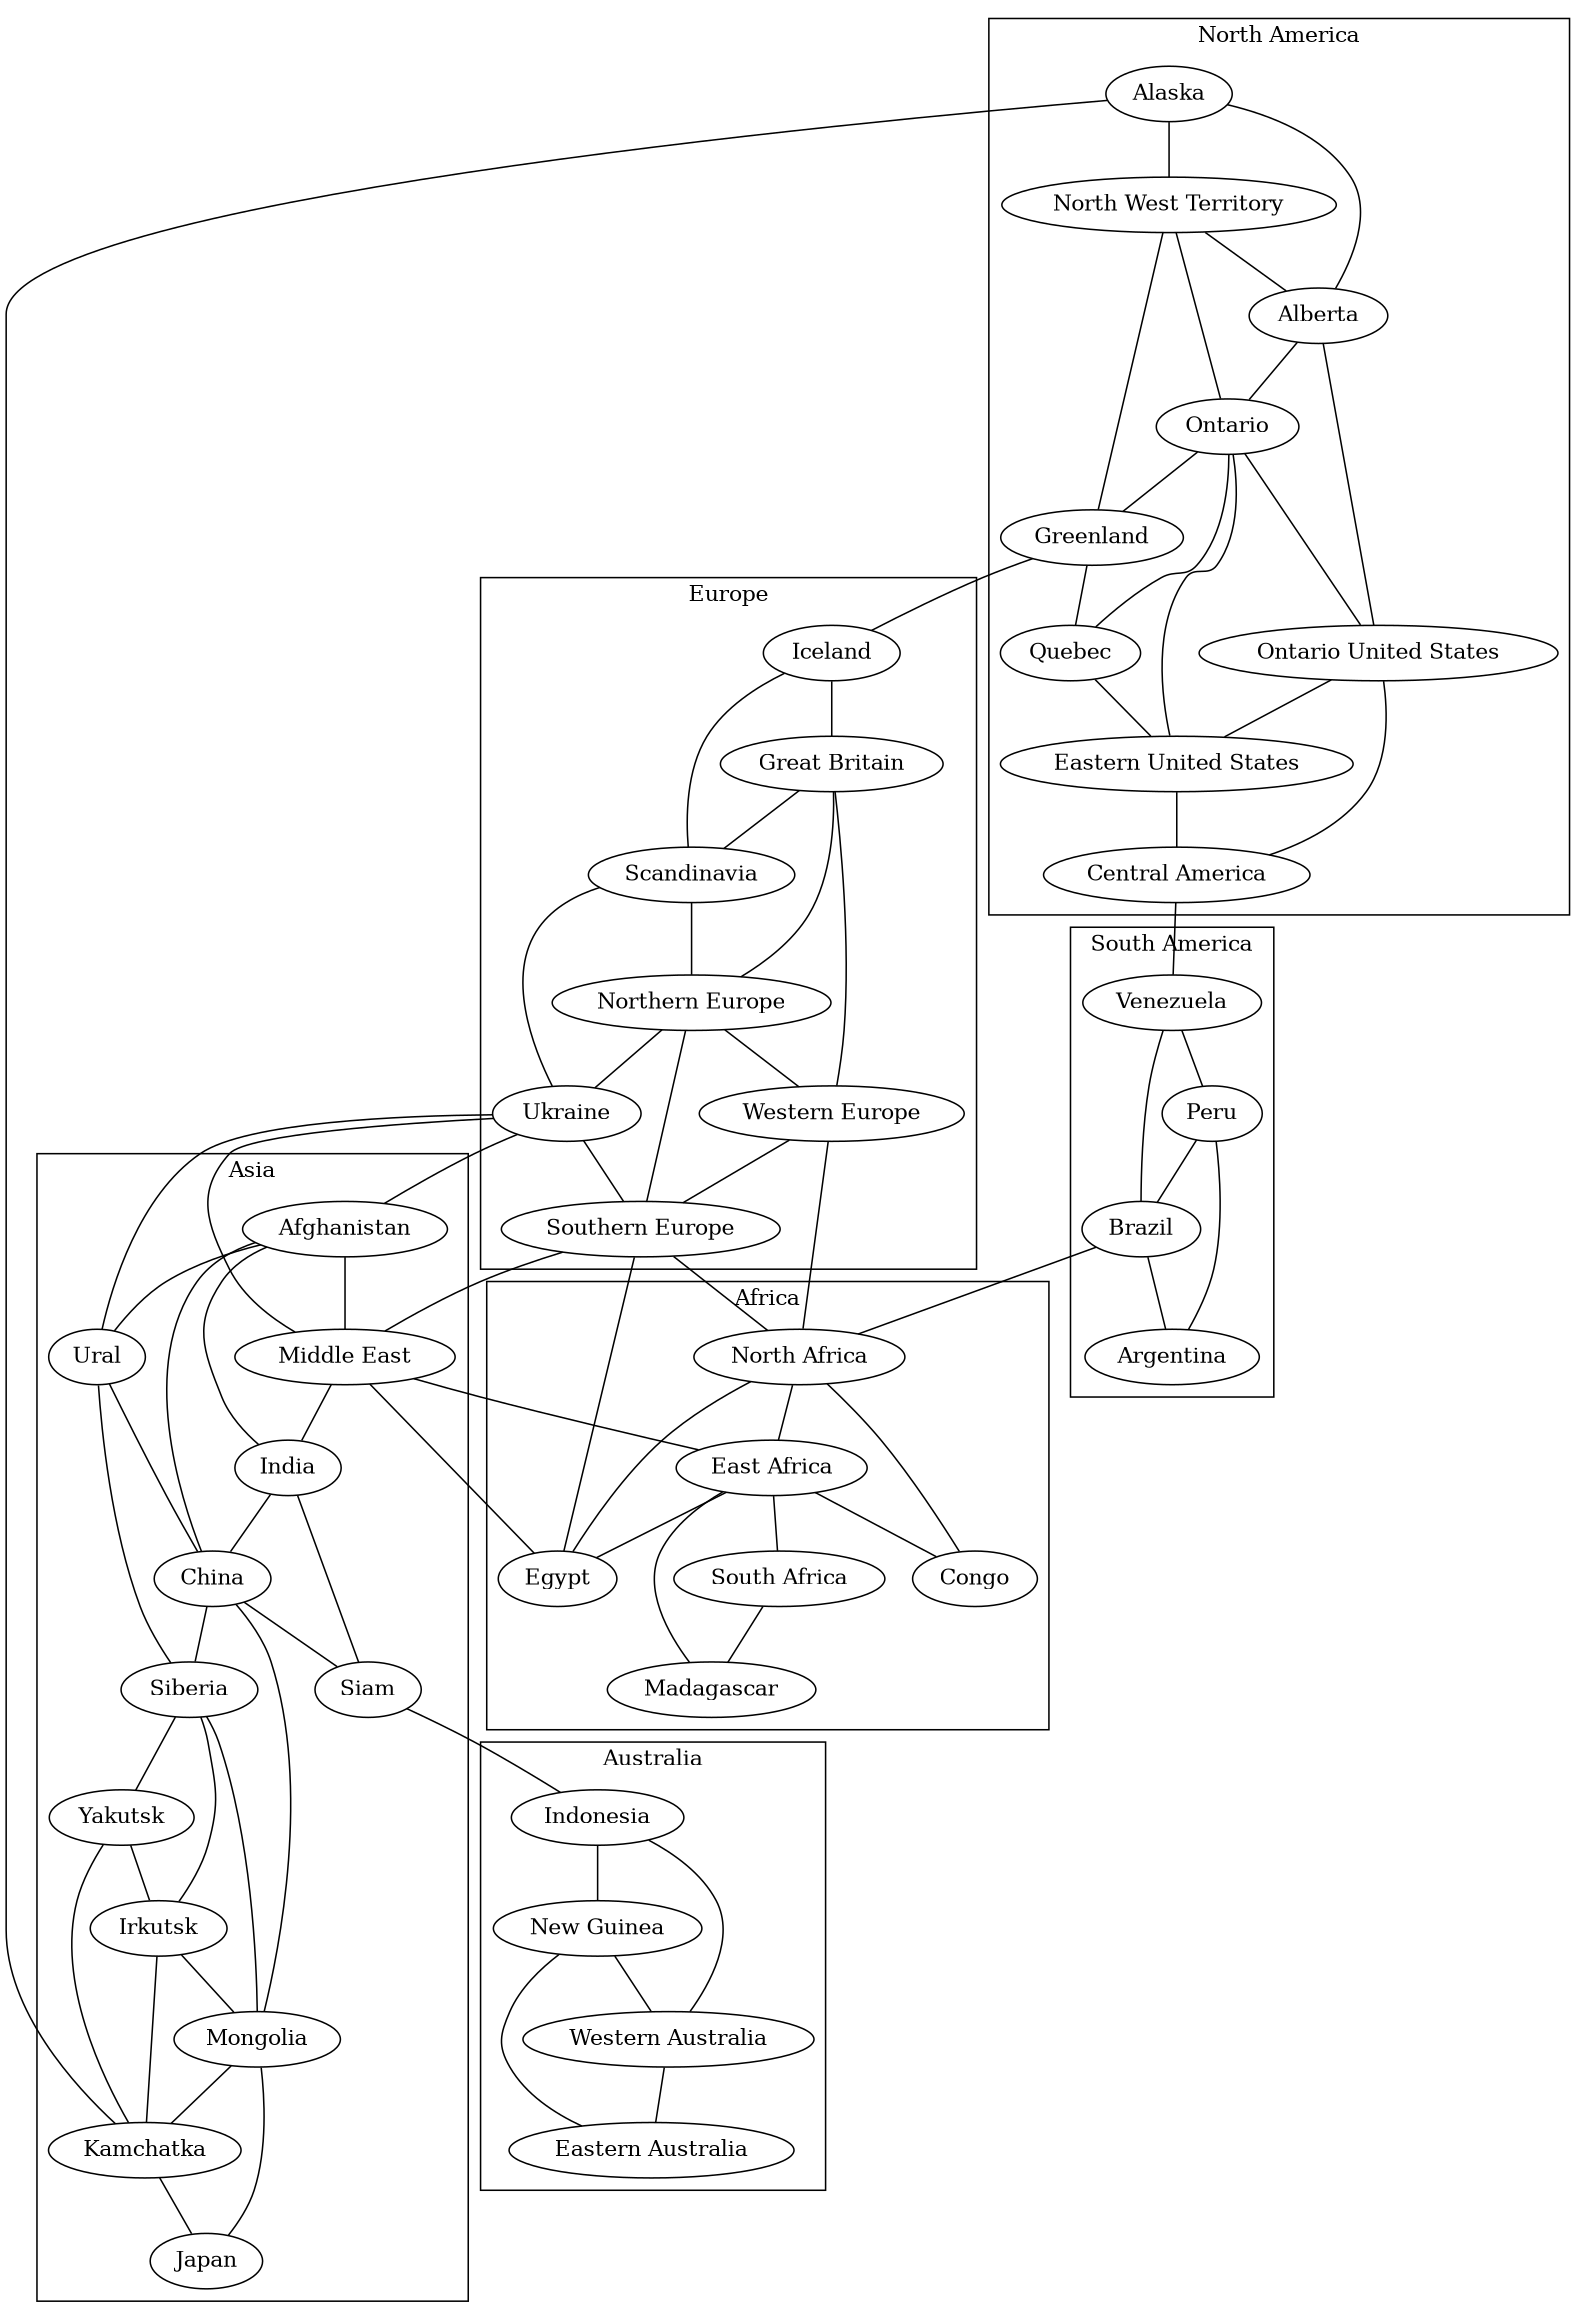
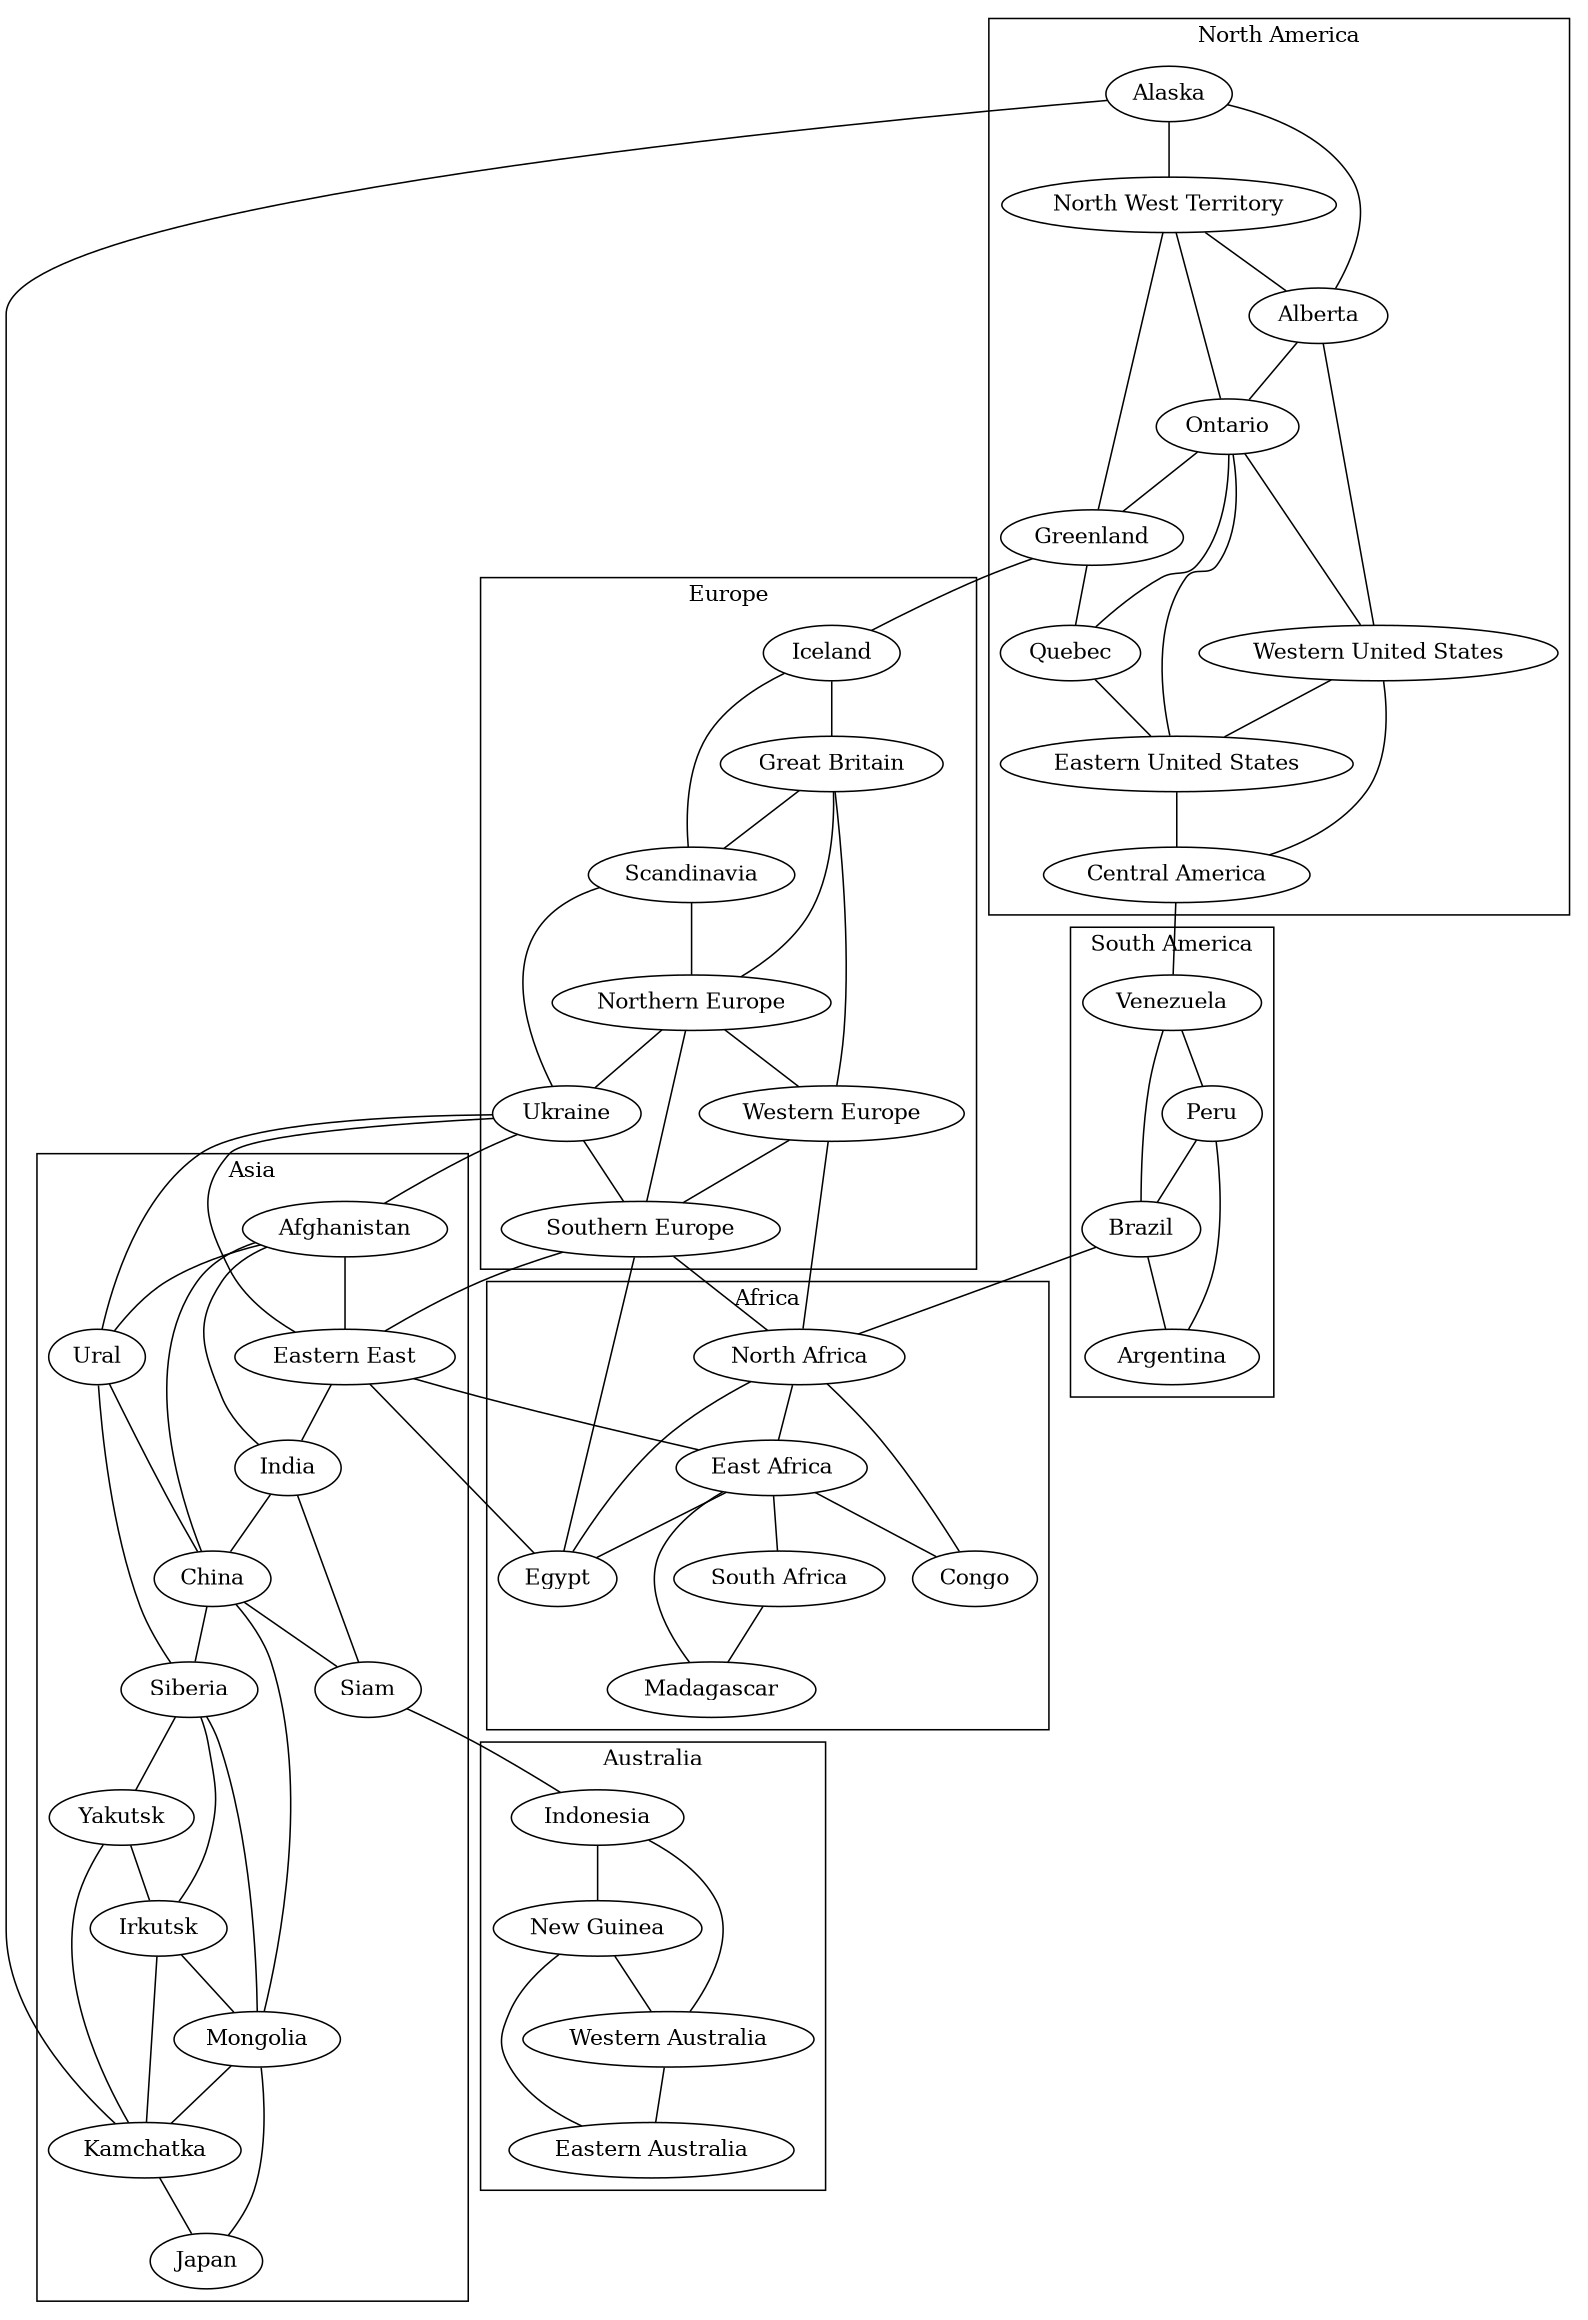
(1379, 653) -> (1379, 653)
(345, 1357) -> (345, 1357)
